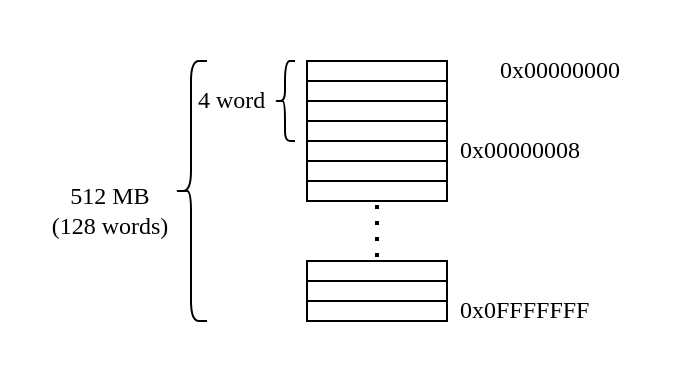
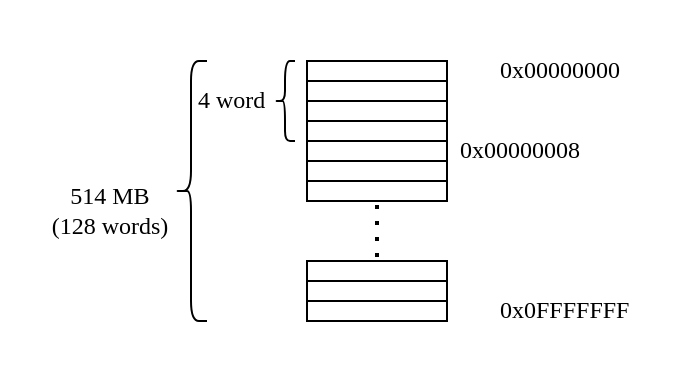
(111, 211) -> (111, 211)
(537, 311) -> (577, 311)
